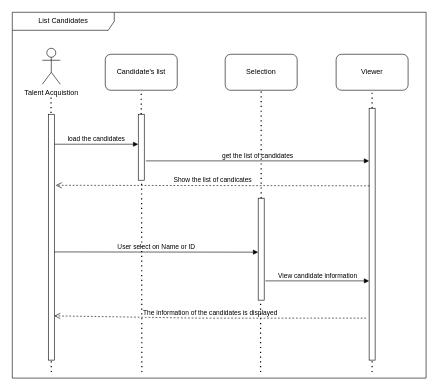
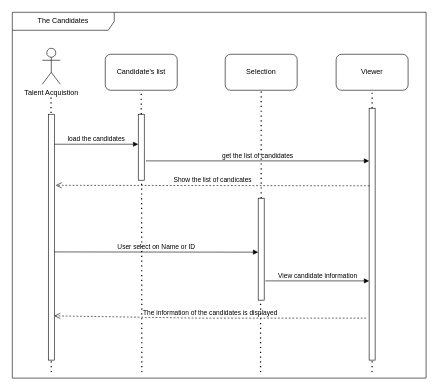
(63, 21) -> (63, 21)
